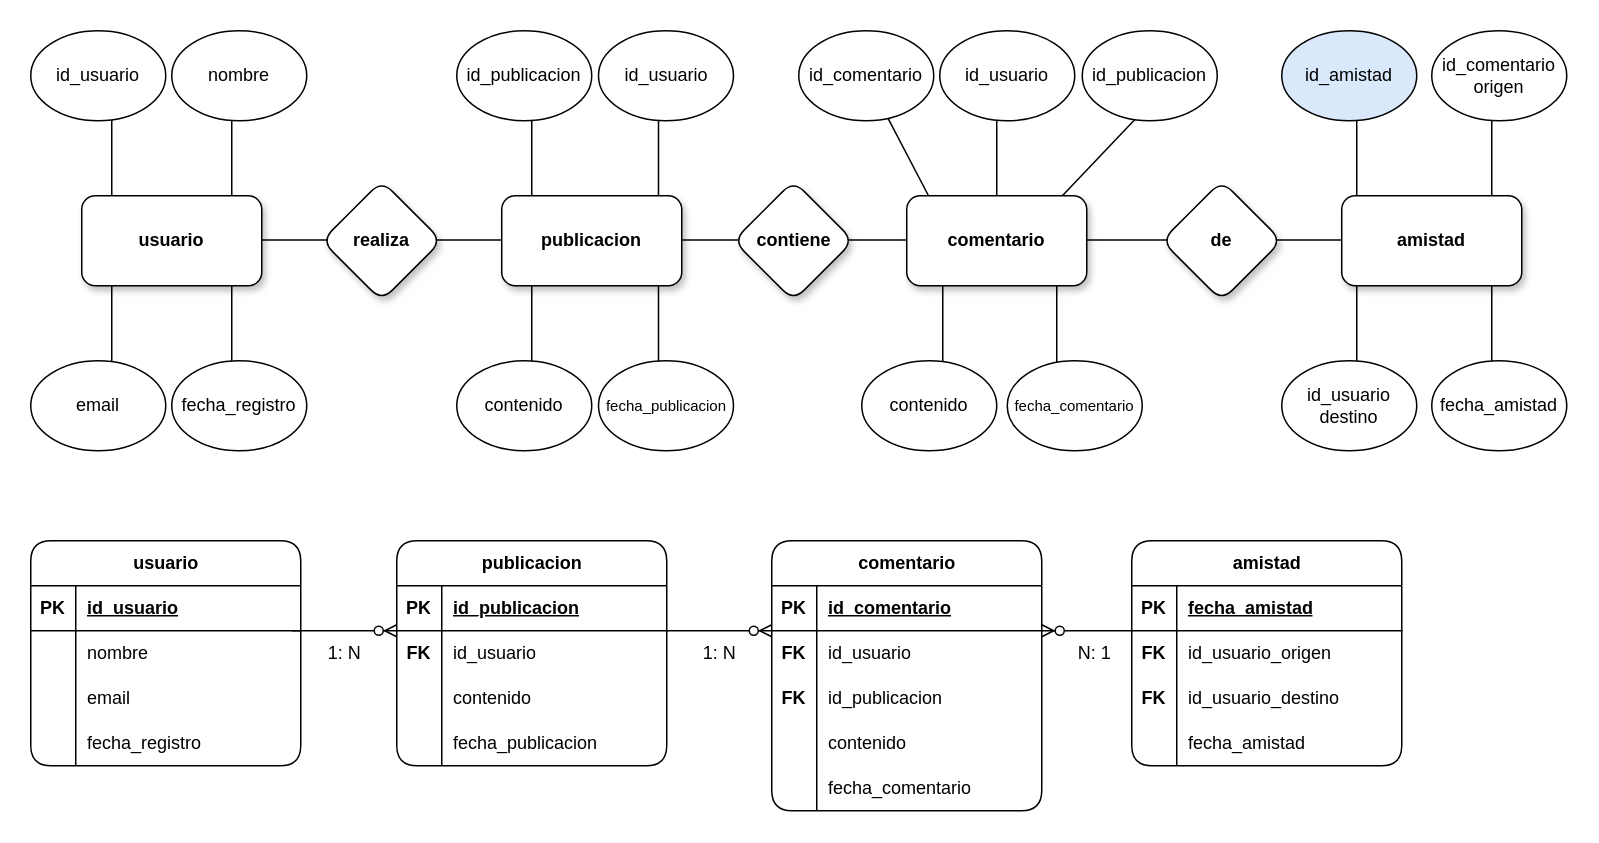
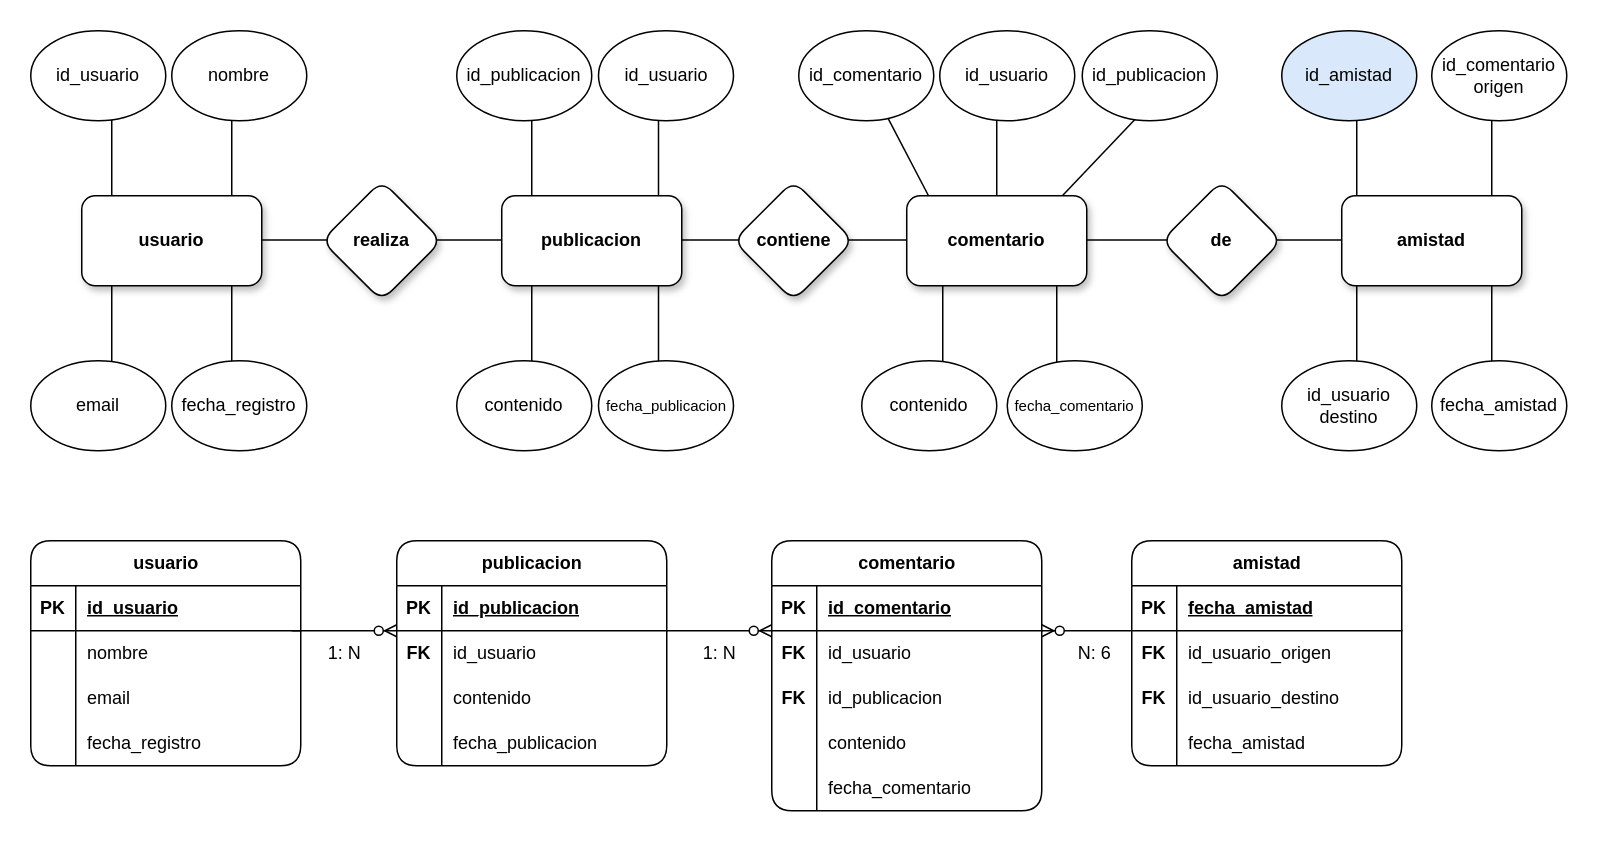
(1095, 653) -> (1095, 653)
